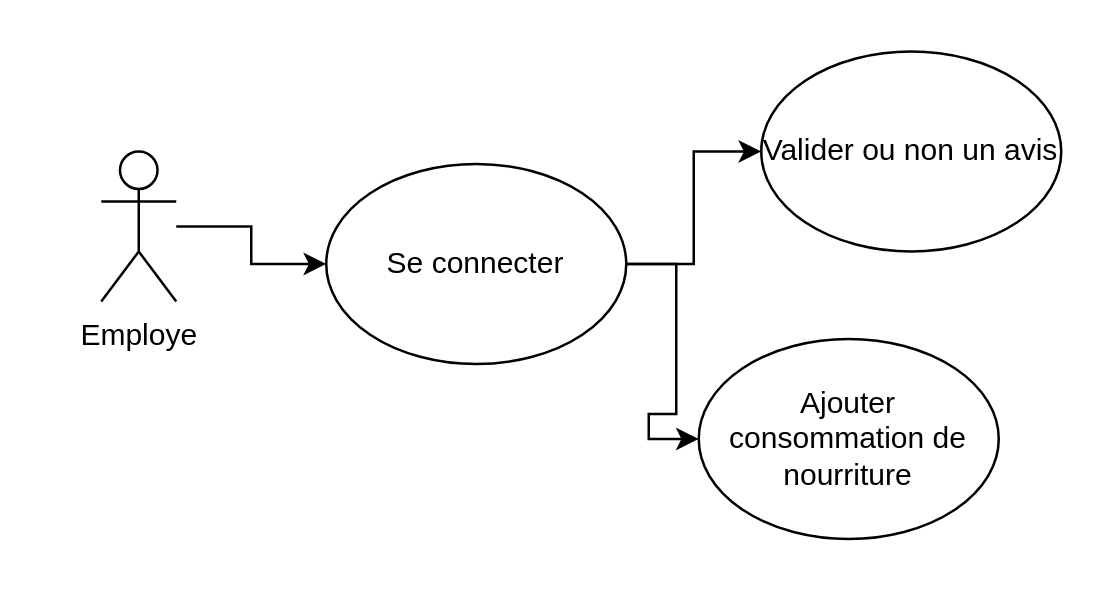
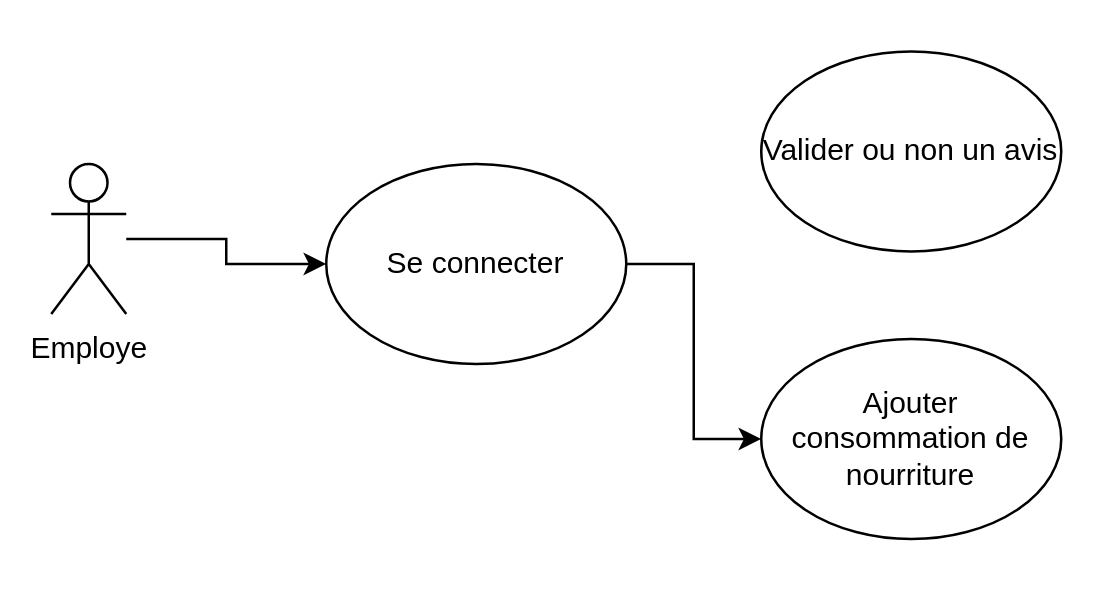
(694, 181) -> none
(139, 226) -> (89, 239)
(849, 439) -> (911, 439)
